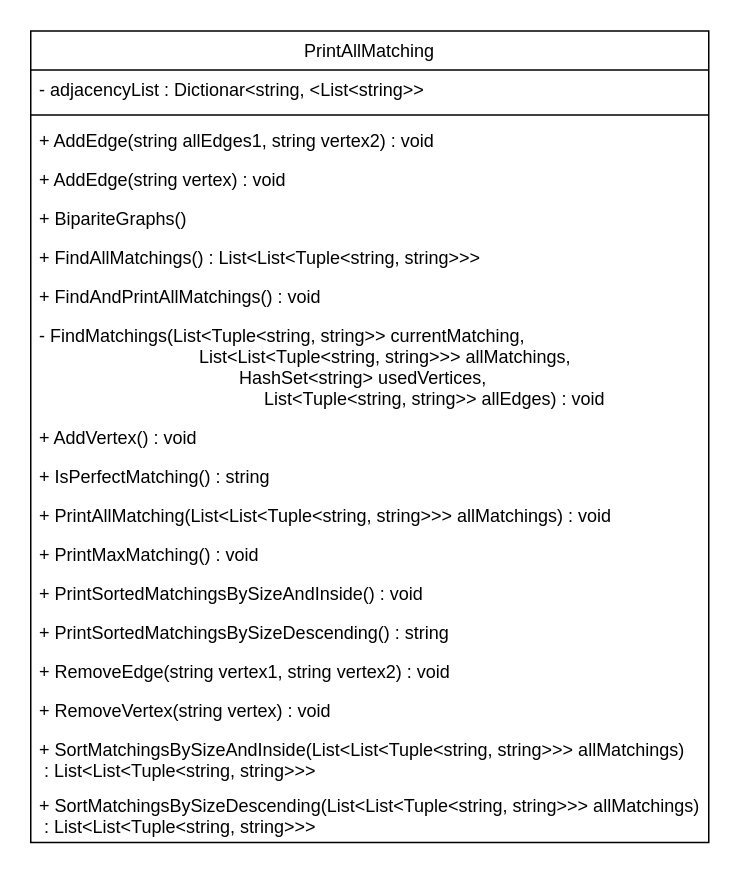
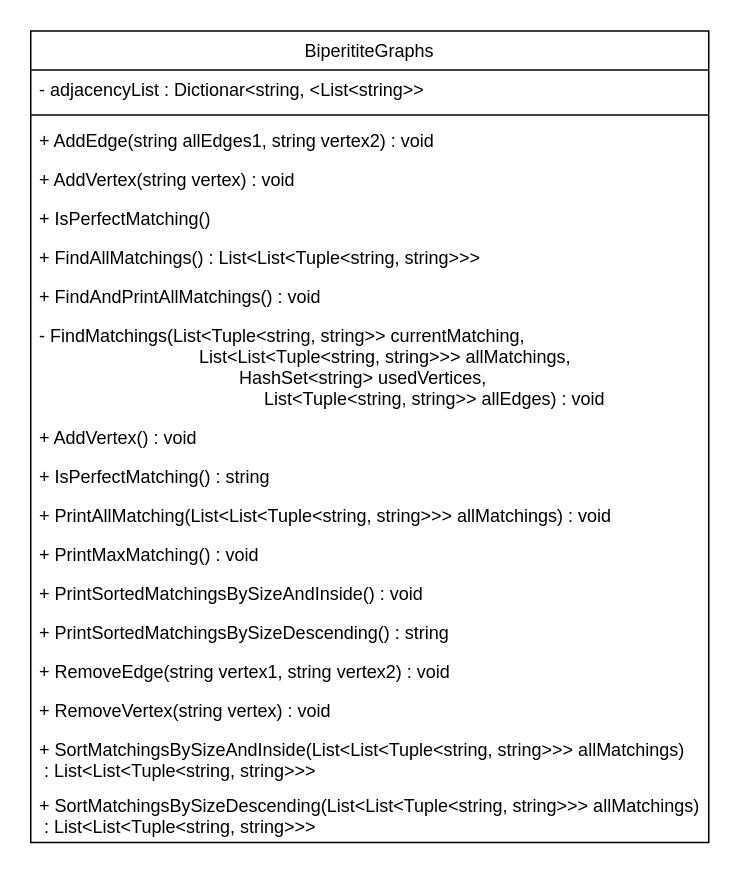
(369, 51) -> (369, 51)
(179, 180) -> (189, 180)
(123, 219) -> (140, 219)
